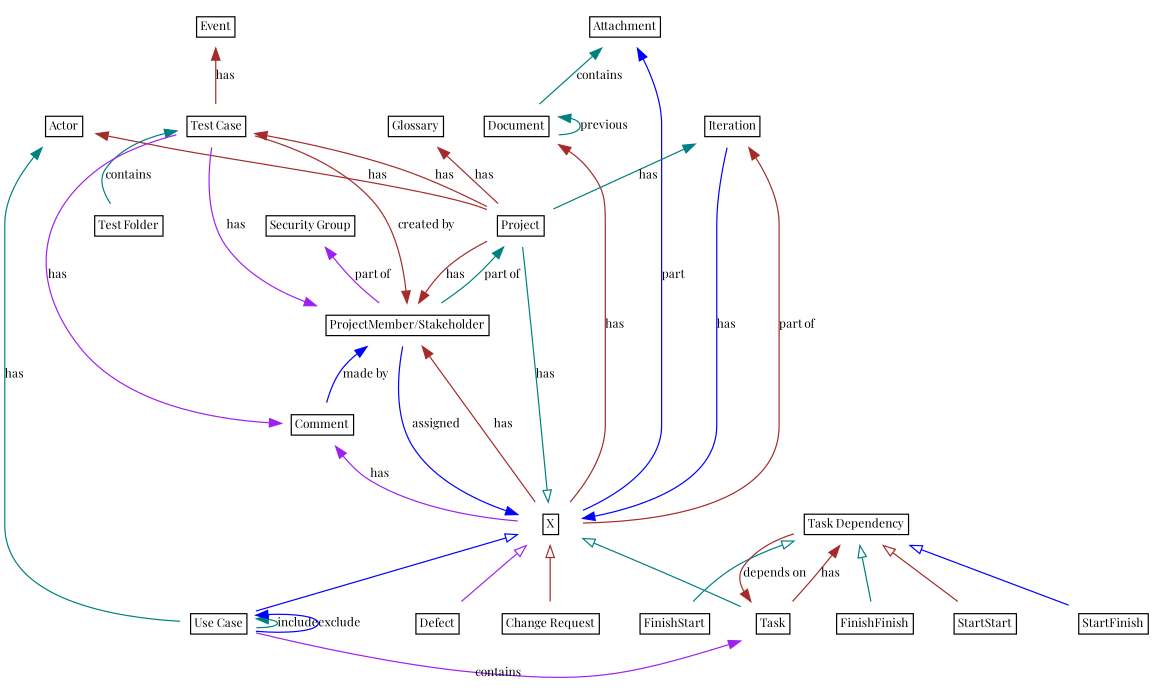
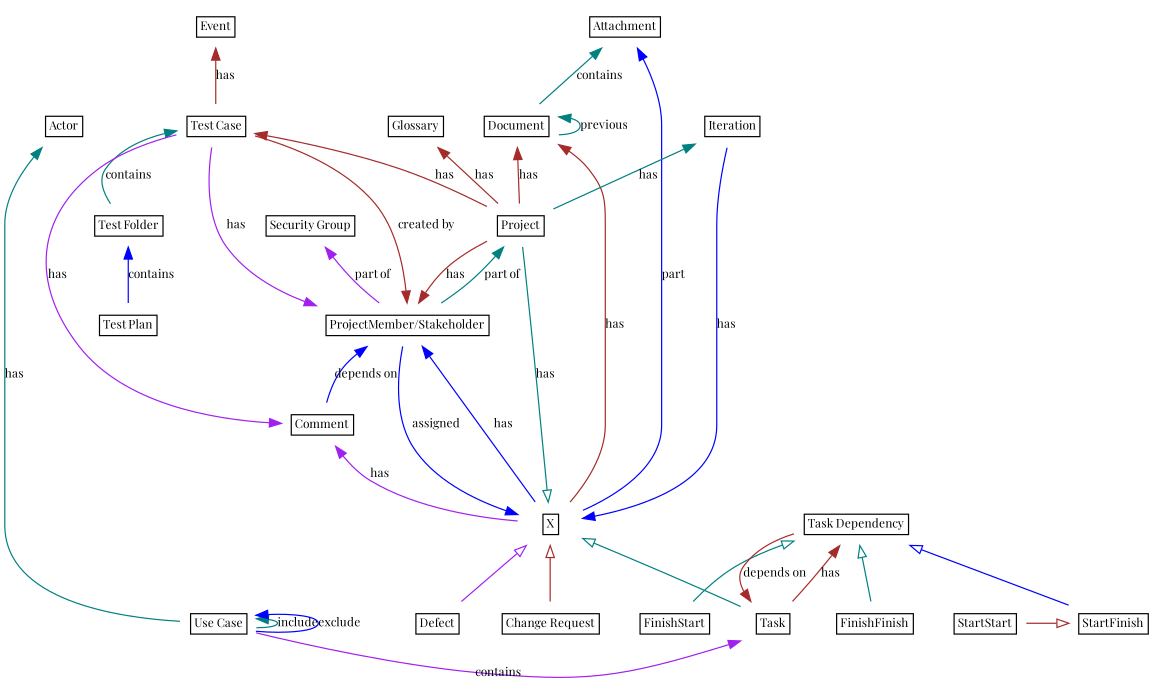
(298, 170) -> (519, 182)
none -> (128, 325)
(366, 375) -> (366, 375)
(779, 409) -> none
(482, 429) -> (482, 429)
(381, 575) -> none
(925, 577) -> (1041, 623)
